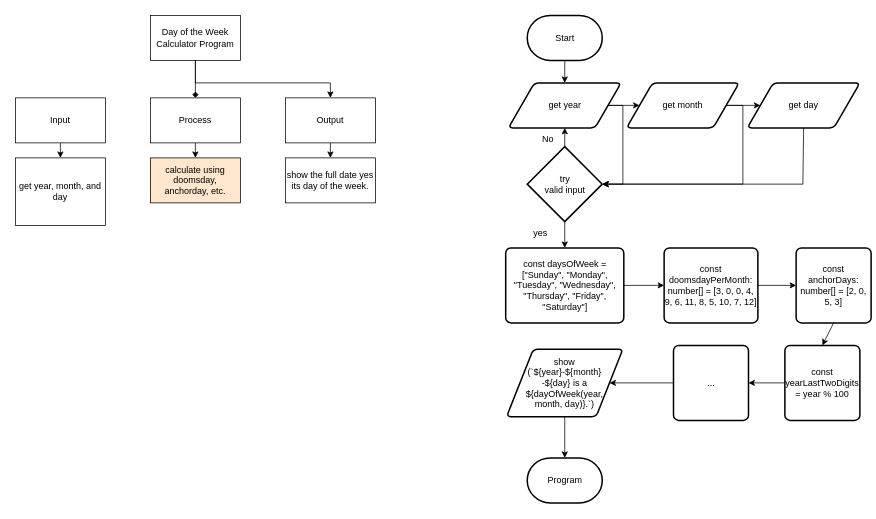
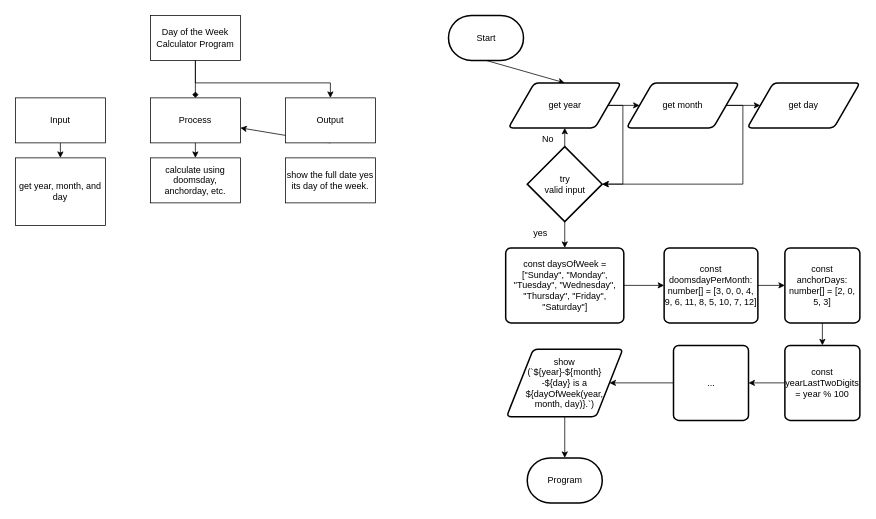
(565, 38) -> (486, 38)
(330, 148) -> (266, 132)
(195, 180) -> (195, 180)
(802, 184) -> none
(834, 285) -> (822, 285)
